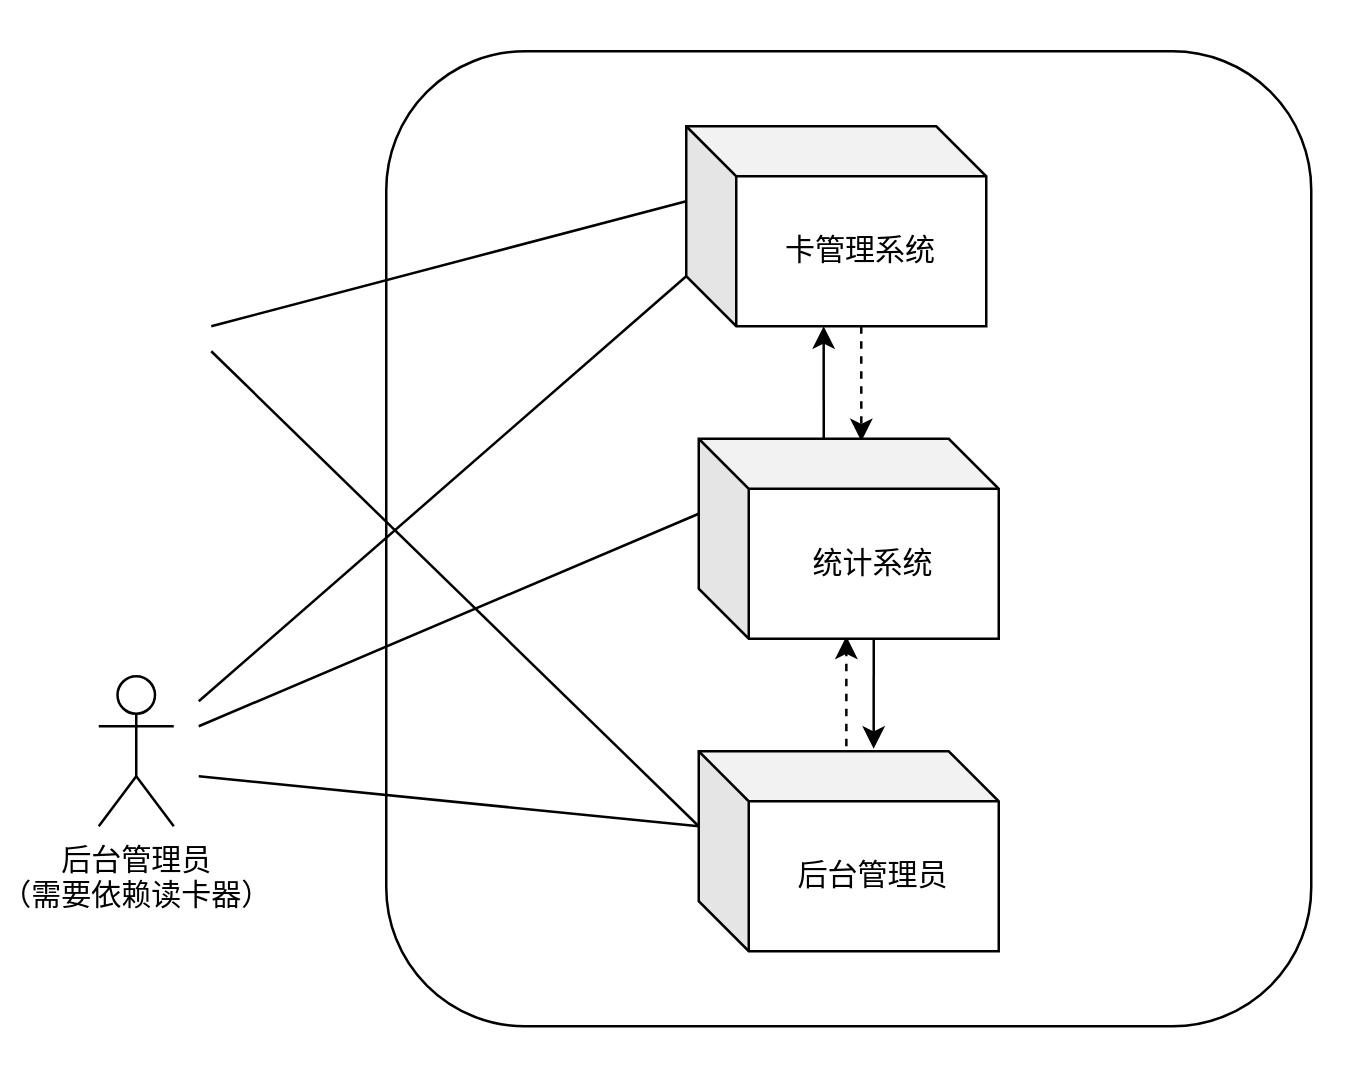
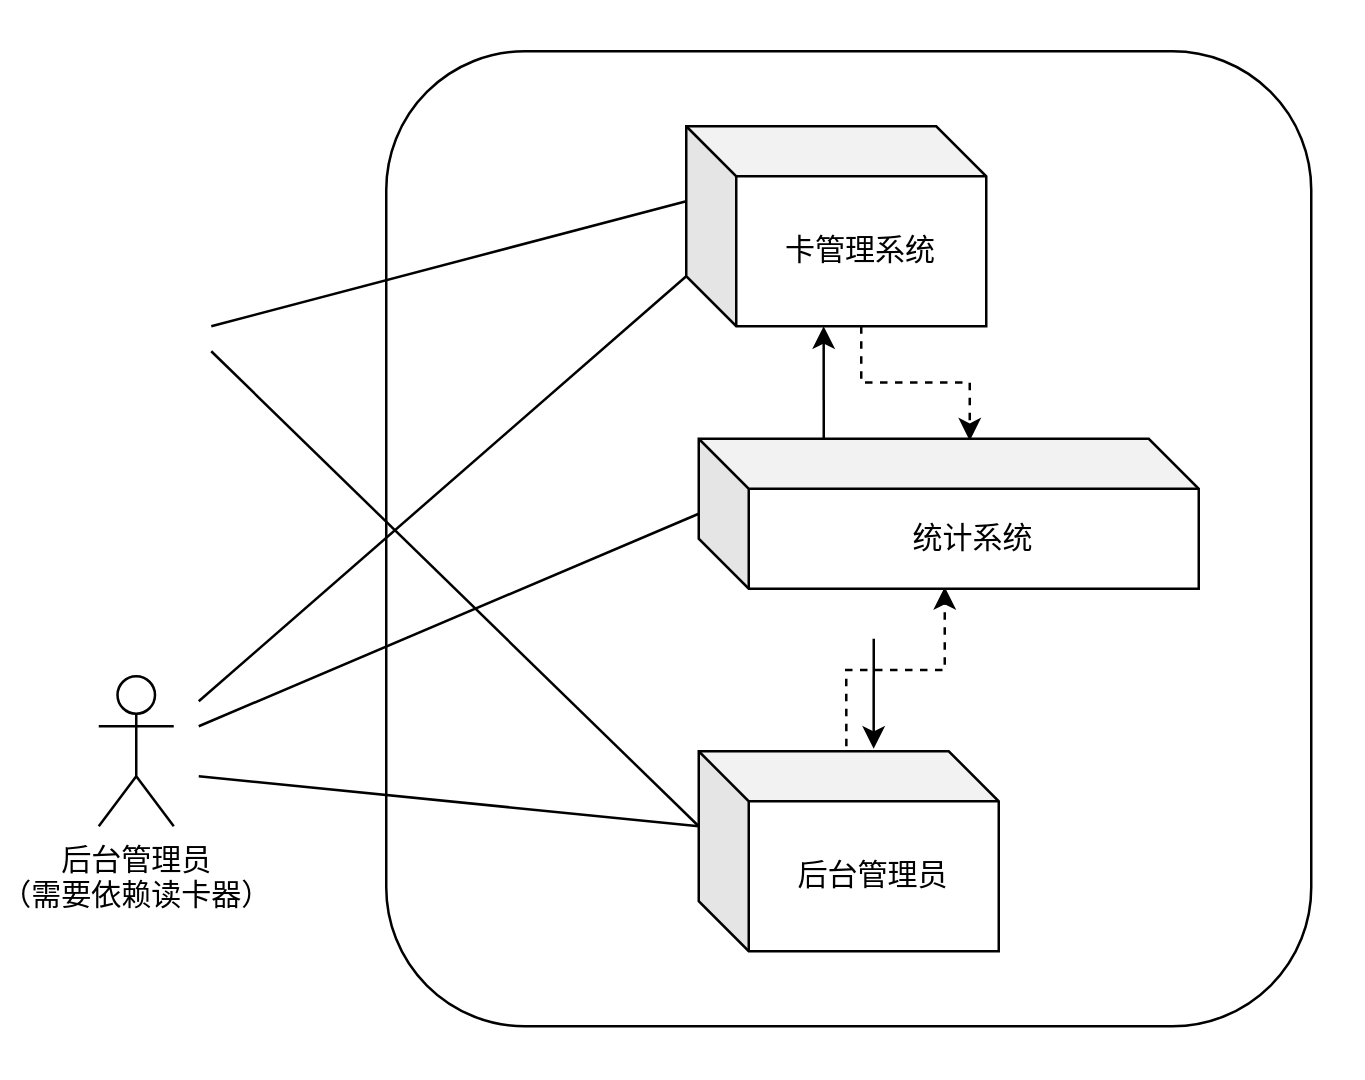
(849, 539) -> (949, 514)
